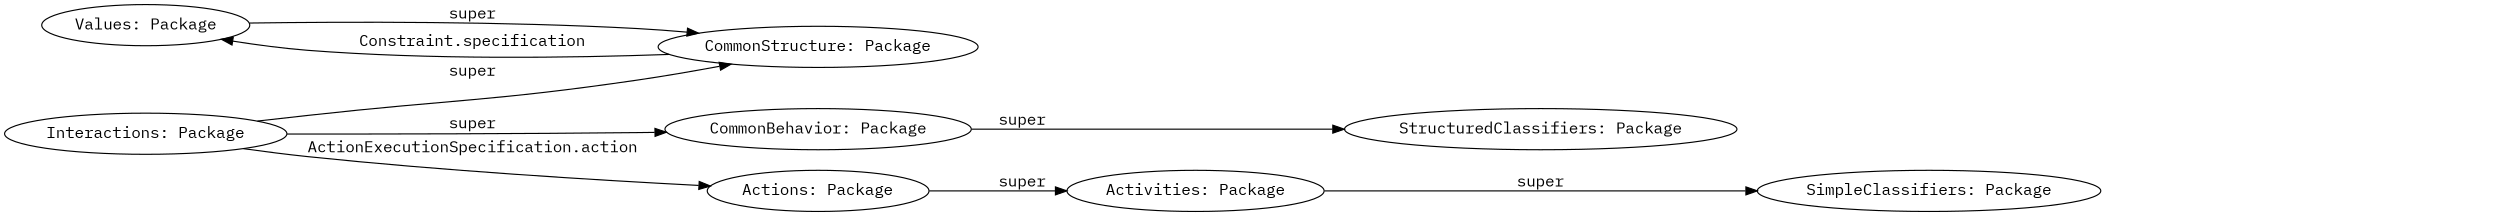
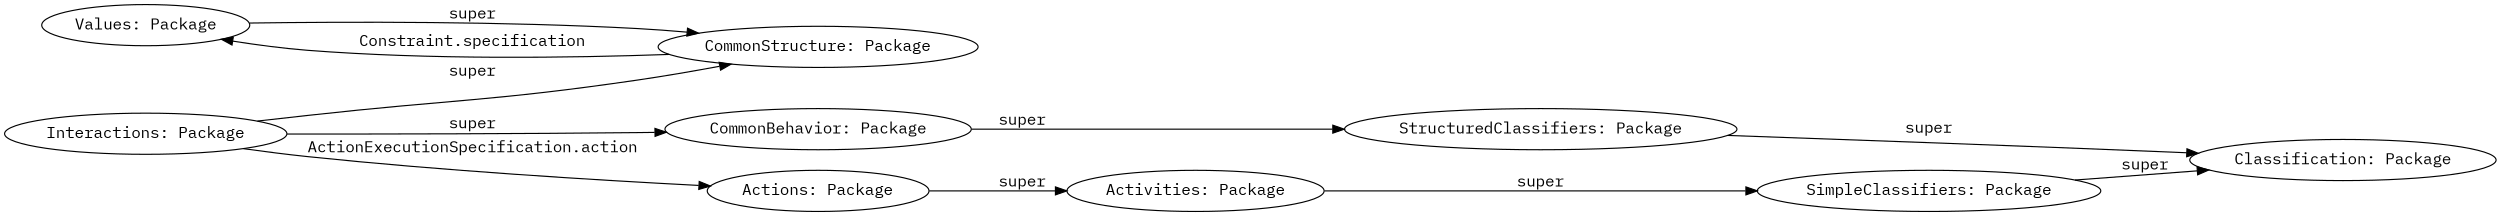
none -> (2343, 160)
